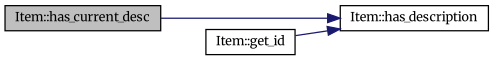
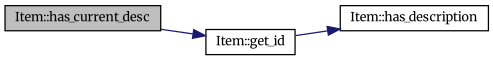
(244, 18) -> (177, 32)
